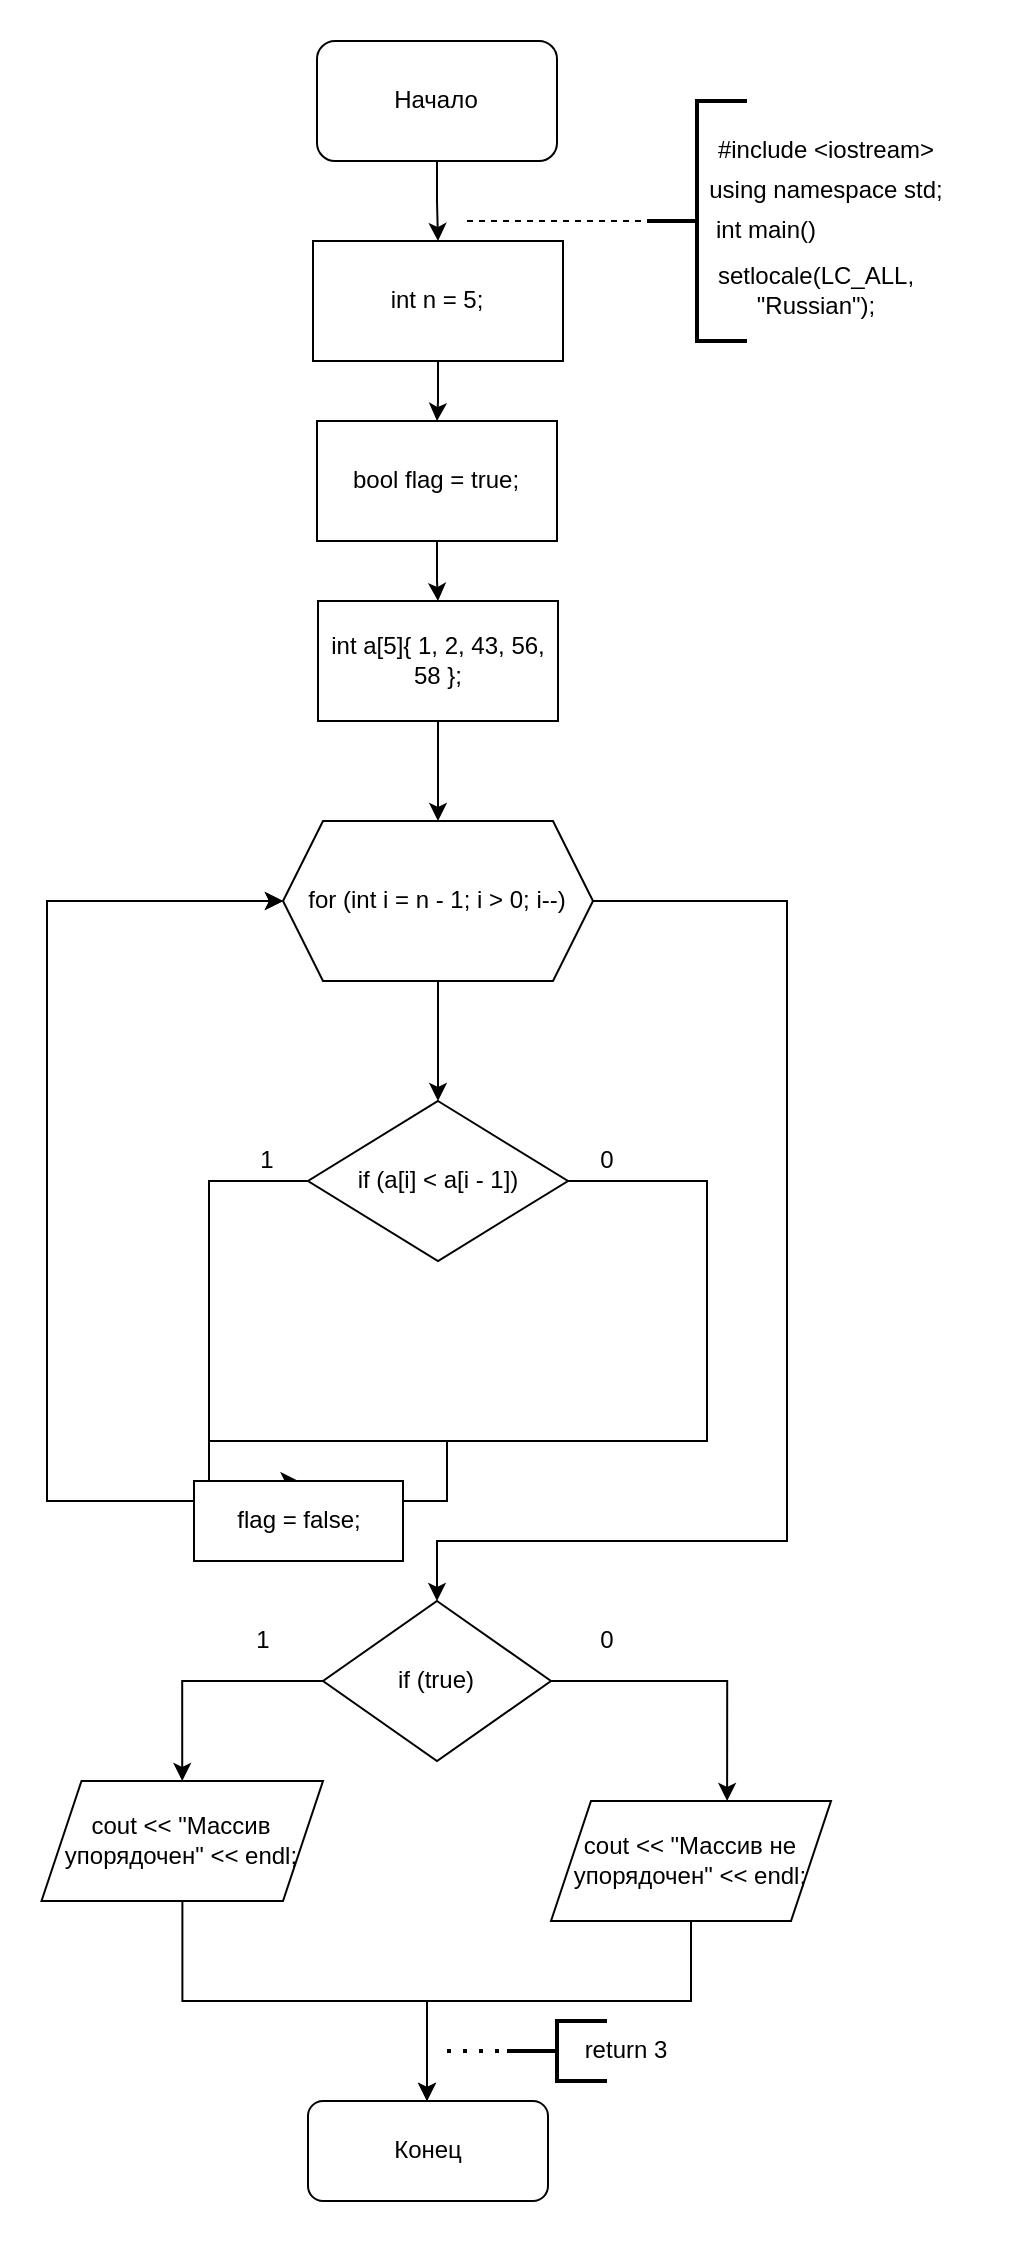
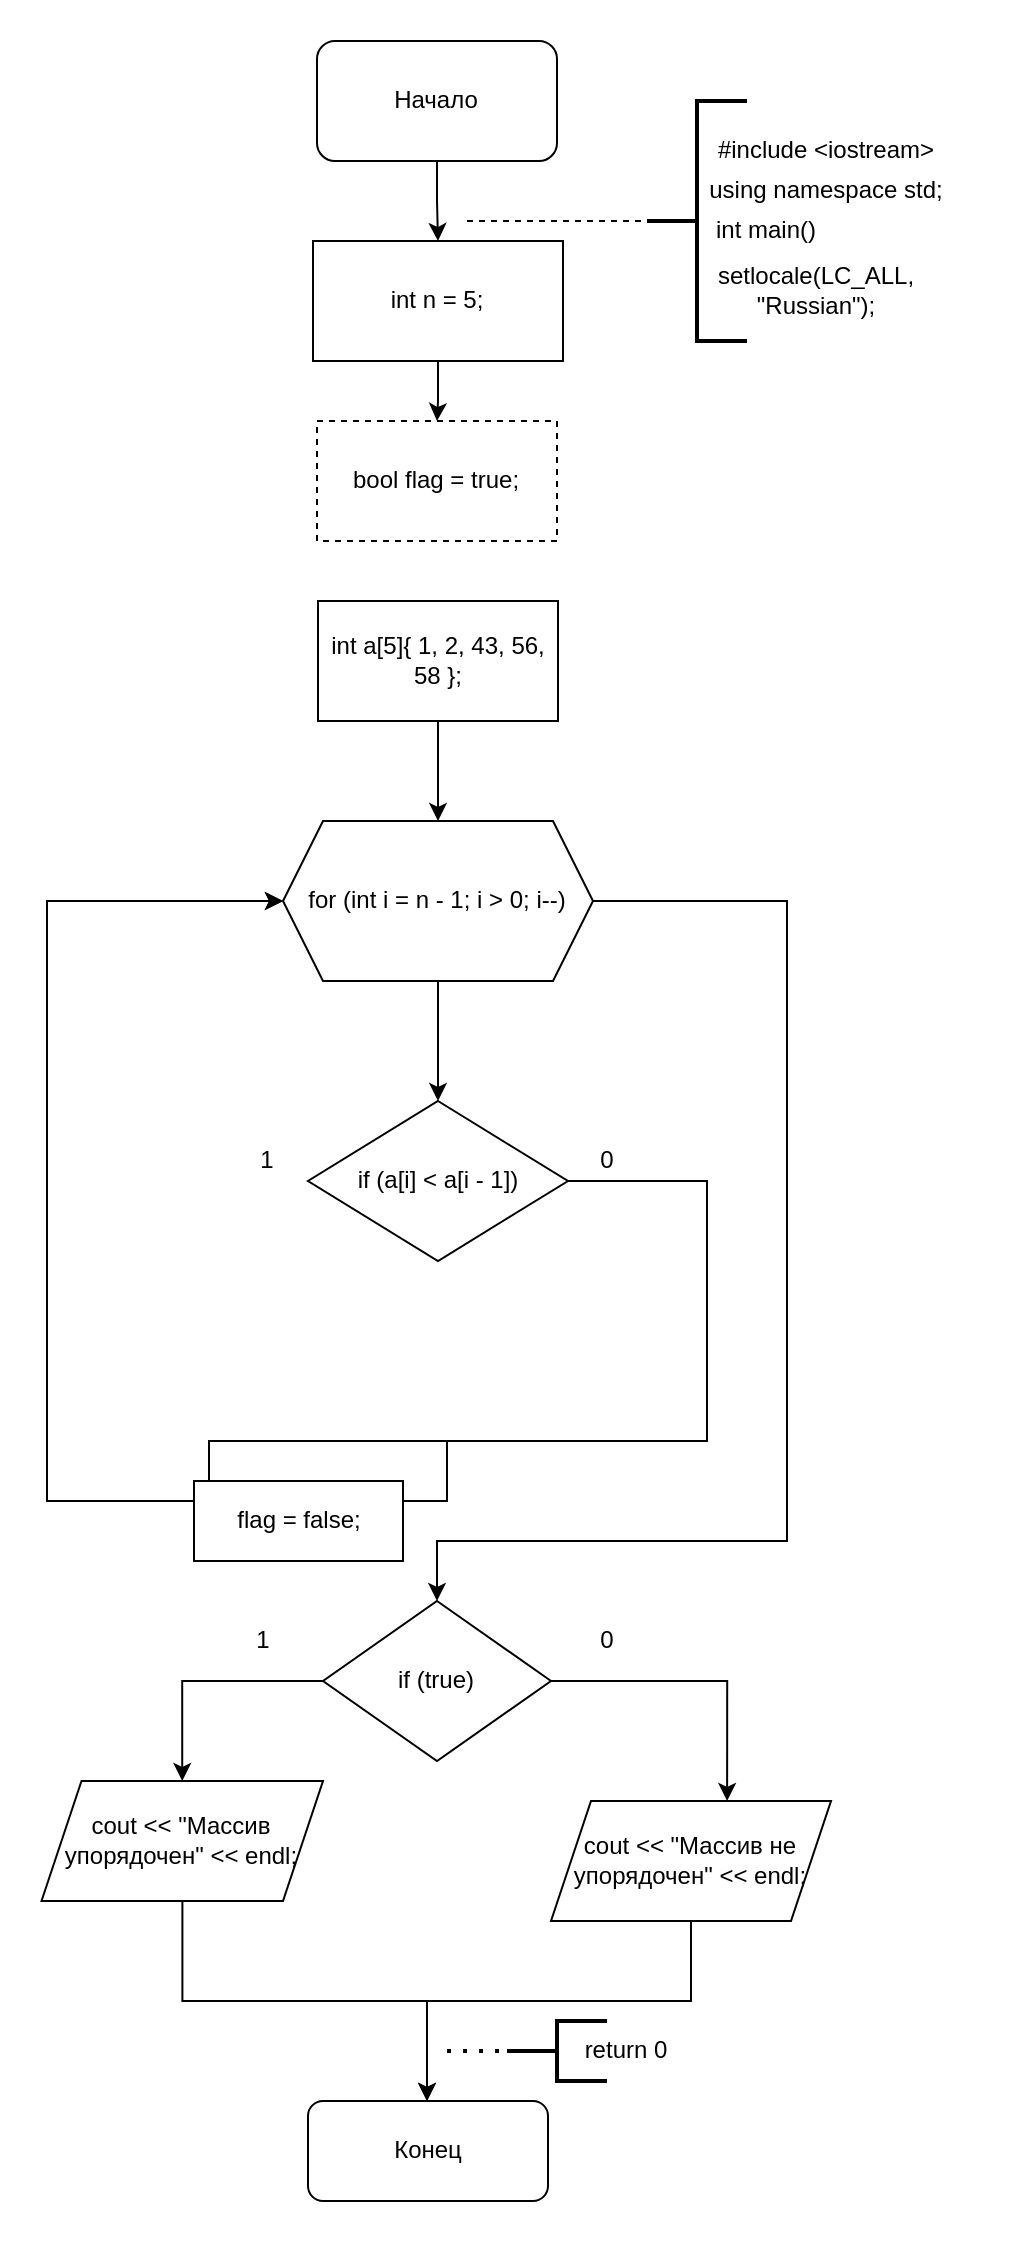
(437, 481) -> (437, 481)
(437, 564) -> none
(209, 1260) -> none
(627, 2051) -> (627, 2051)
